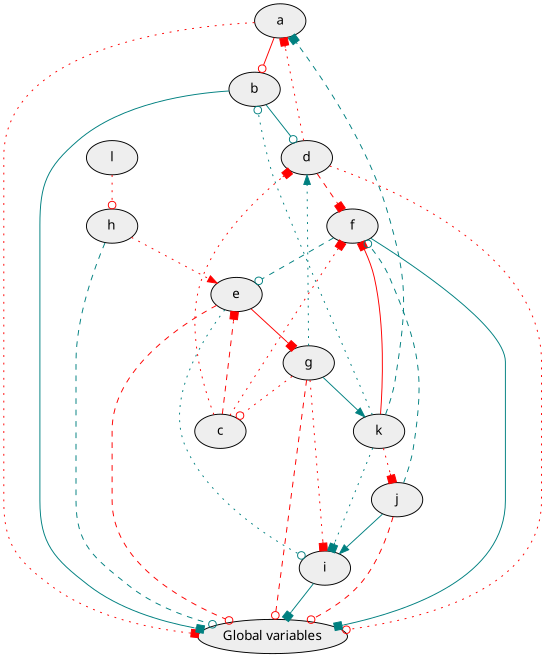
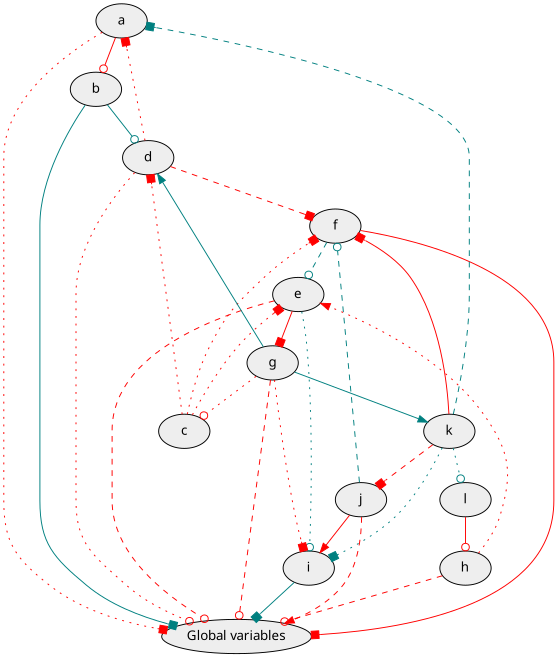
(112, 188) -> (466, 530)
(308, 281) -> (213, 264)
(319, 289) -> (456, 462)
(228, 368) -> (227, 359)
(505, 448) -> (554, 452)
(387, 461) -> (409, 463)
(76, 467) -> (365, 598)
(365, 531) -> (338, 530)
(366, 577) -> (346, 581)
